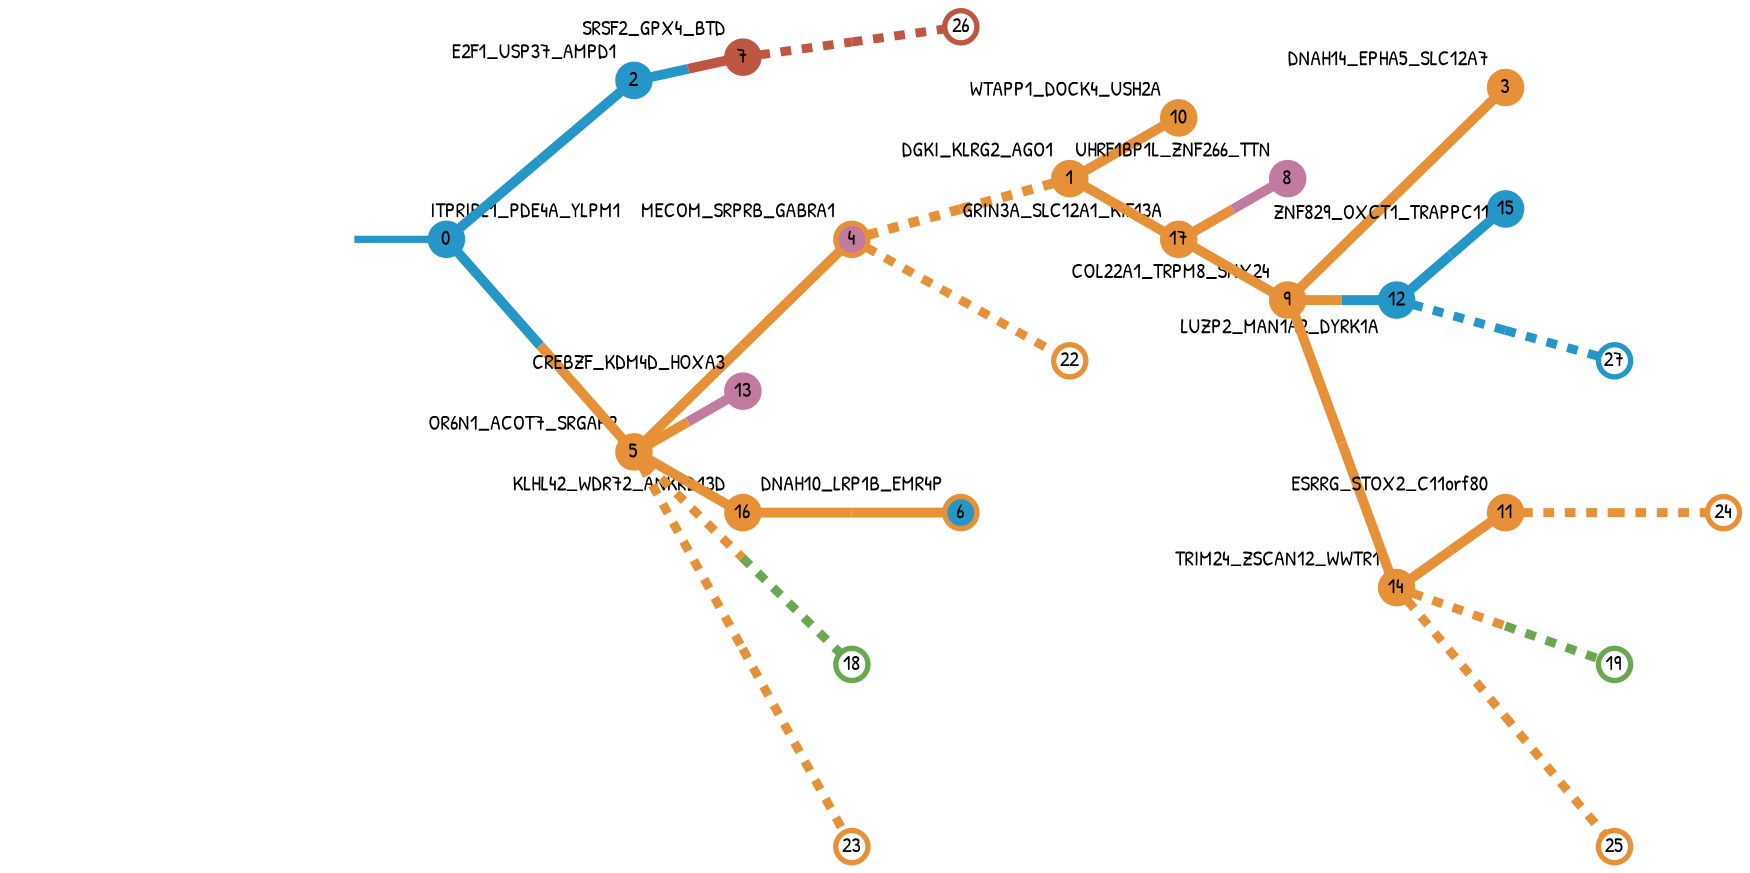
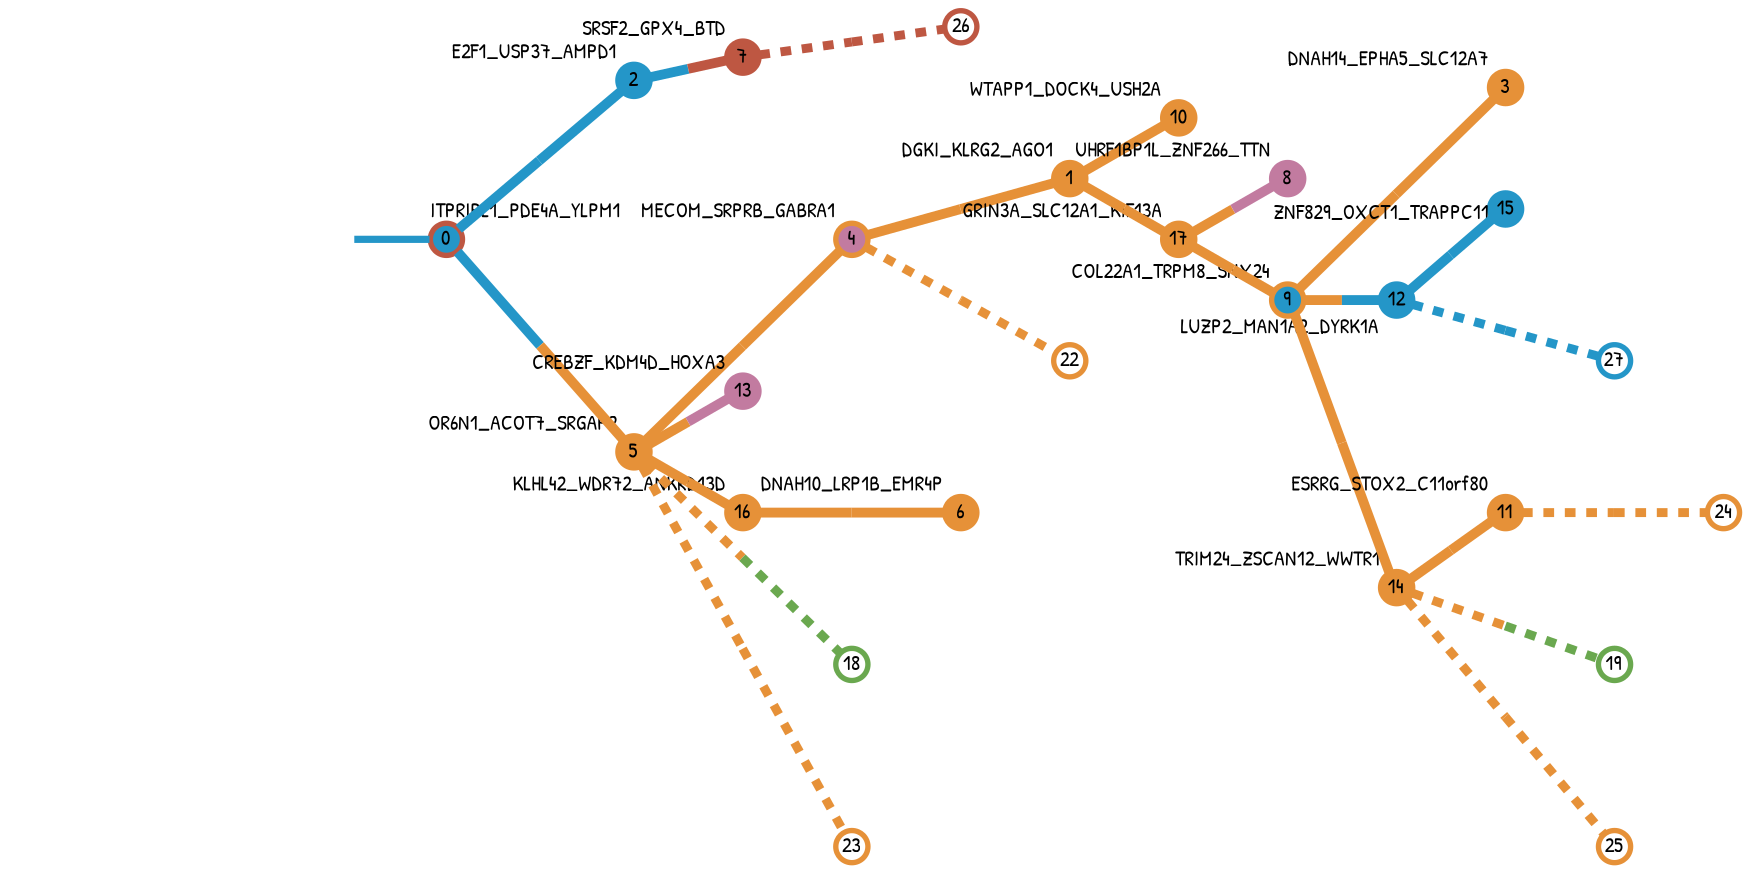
(961, 209) -> (961, 209)
(446, 239) -> (446, 239)
(1288, 300) -> (1288, 300)
(961, 513) -> (961, 513)
